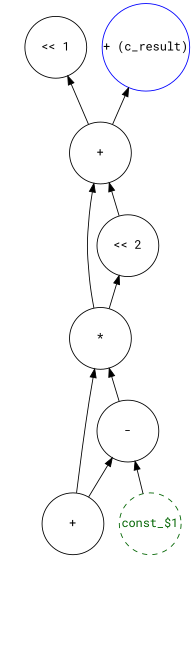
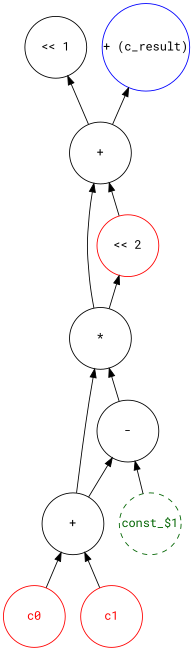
(128, 246) -> (128, 246)
none -> (34, 616)
none -> (112, 616)
